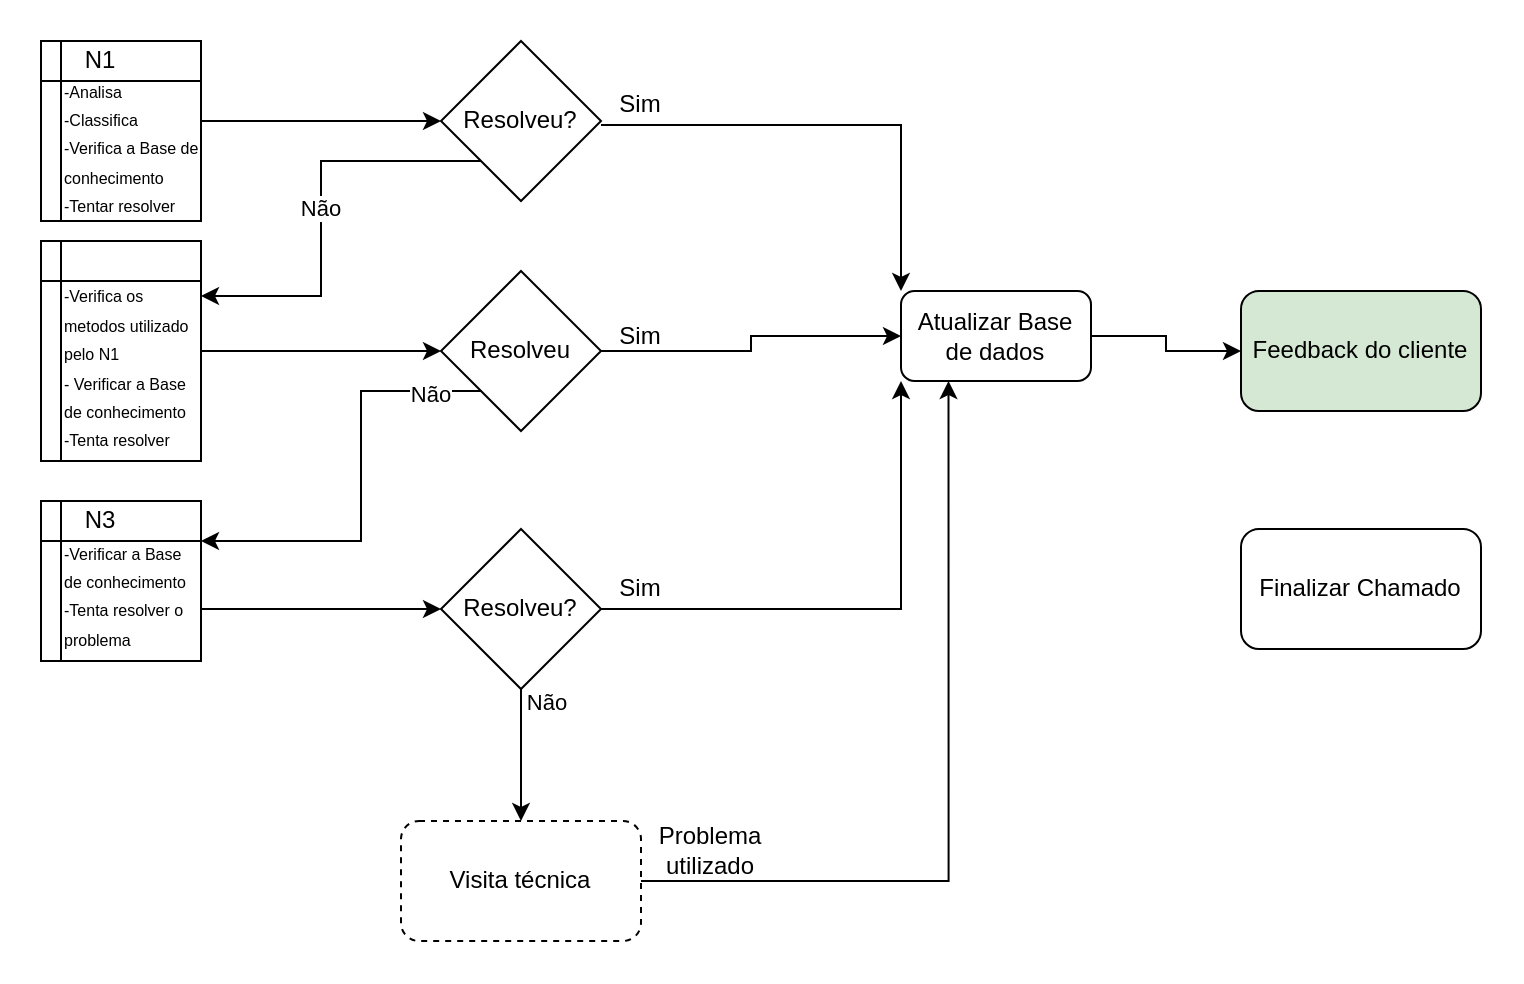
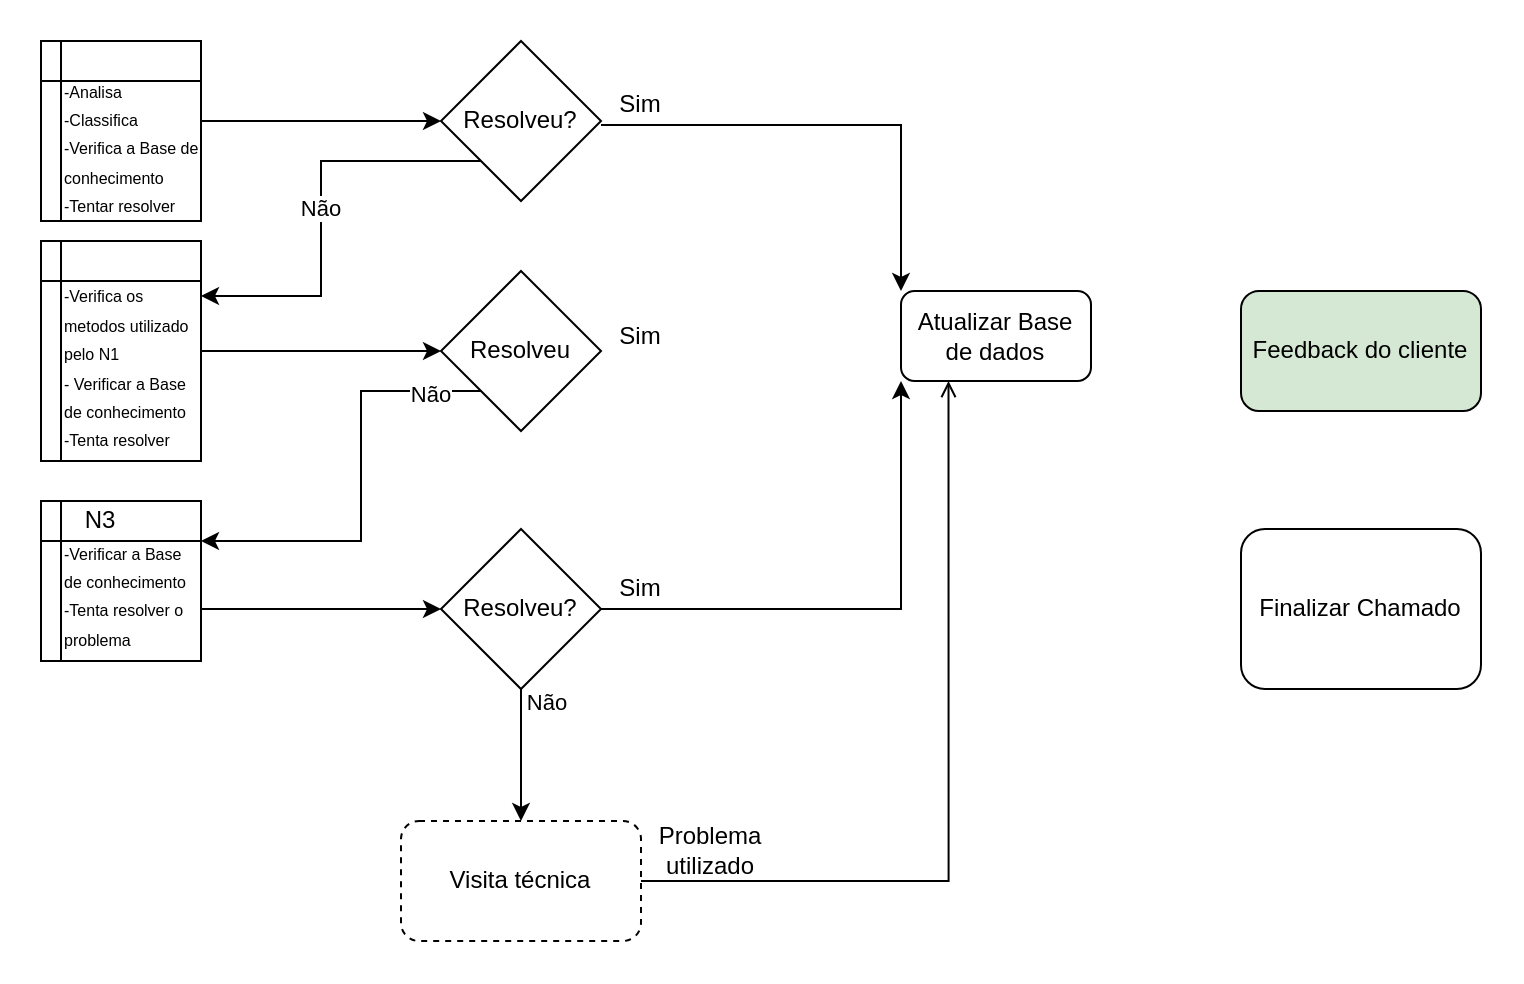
(101, 61) -> none
(1166, 337) -> none
(751, 350) -> none
(949, 396) -> (949, 392)
(1361, 589) -> (1361, 609)
